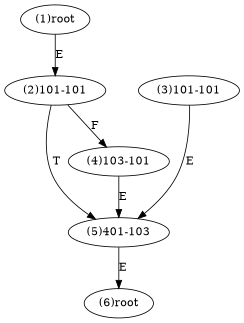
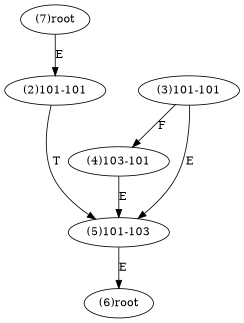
(55, 20) -> (55, 20)
(84, 123) -> (157, 123)
(119, 232) -> (119, 232)
